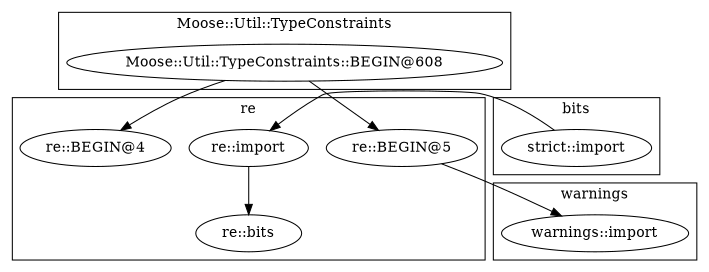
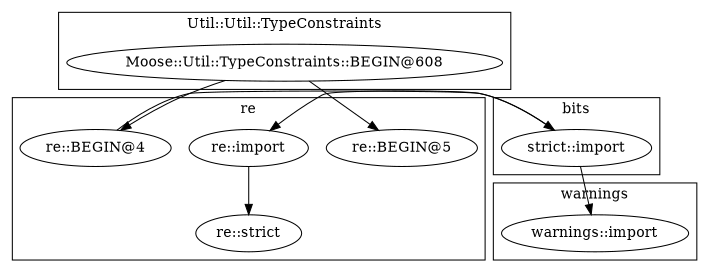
(285, 24) -> (285, 24)
none -> (330, 91)
(506, 190) -> (586, 189)
(249, 233) -> (249, 233)
